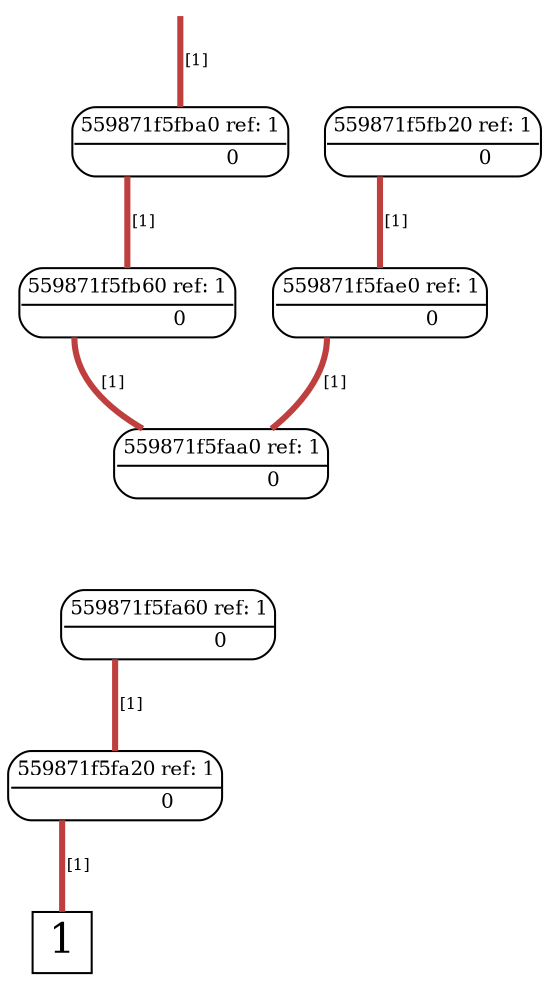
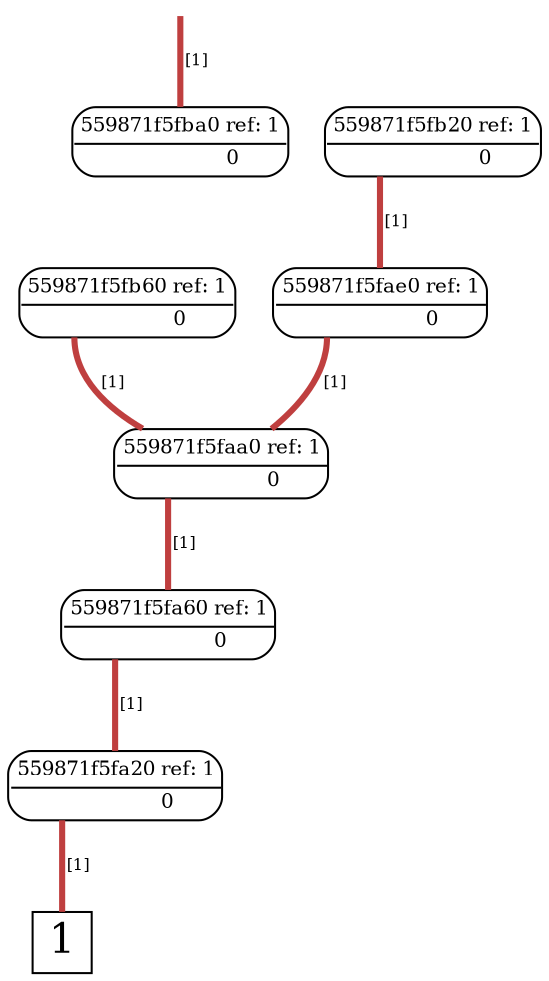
(127, 222) -> none
none -> (168, 544)
